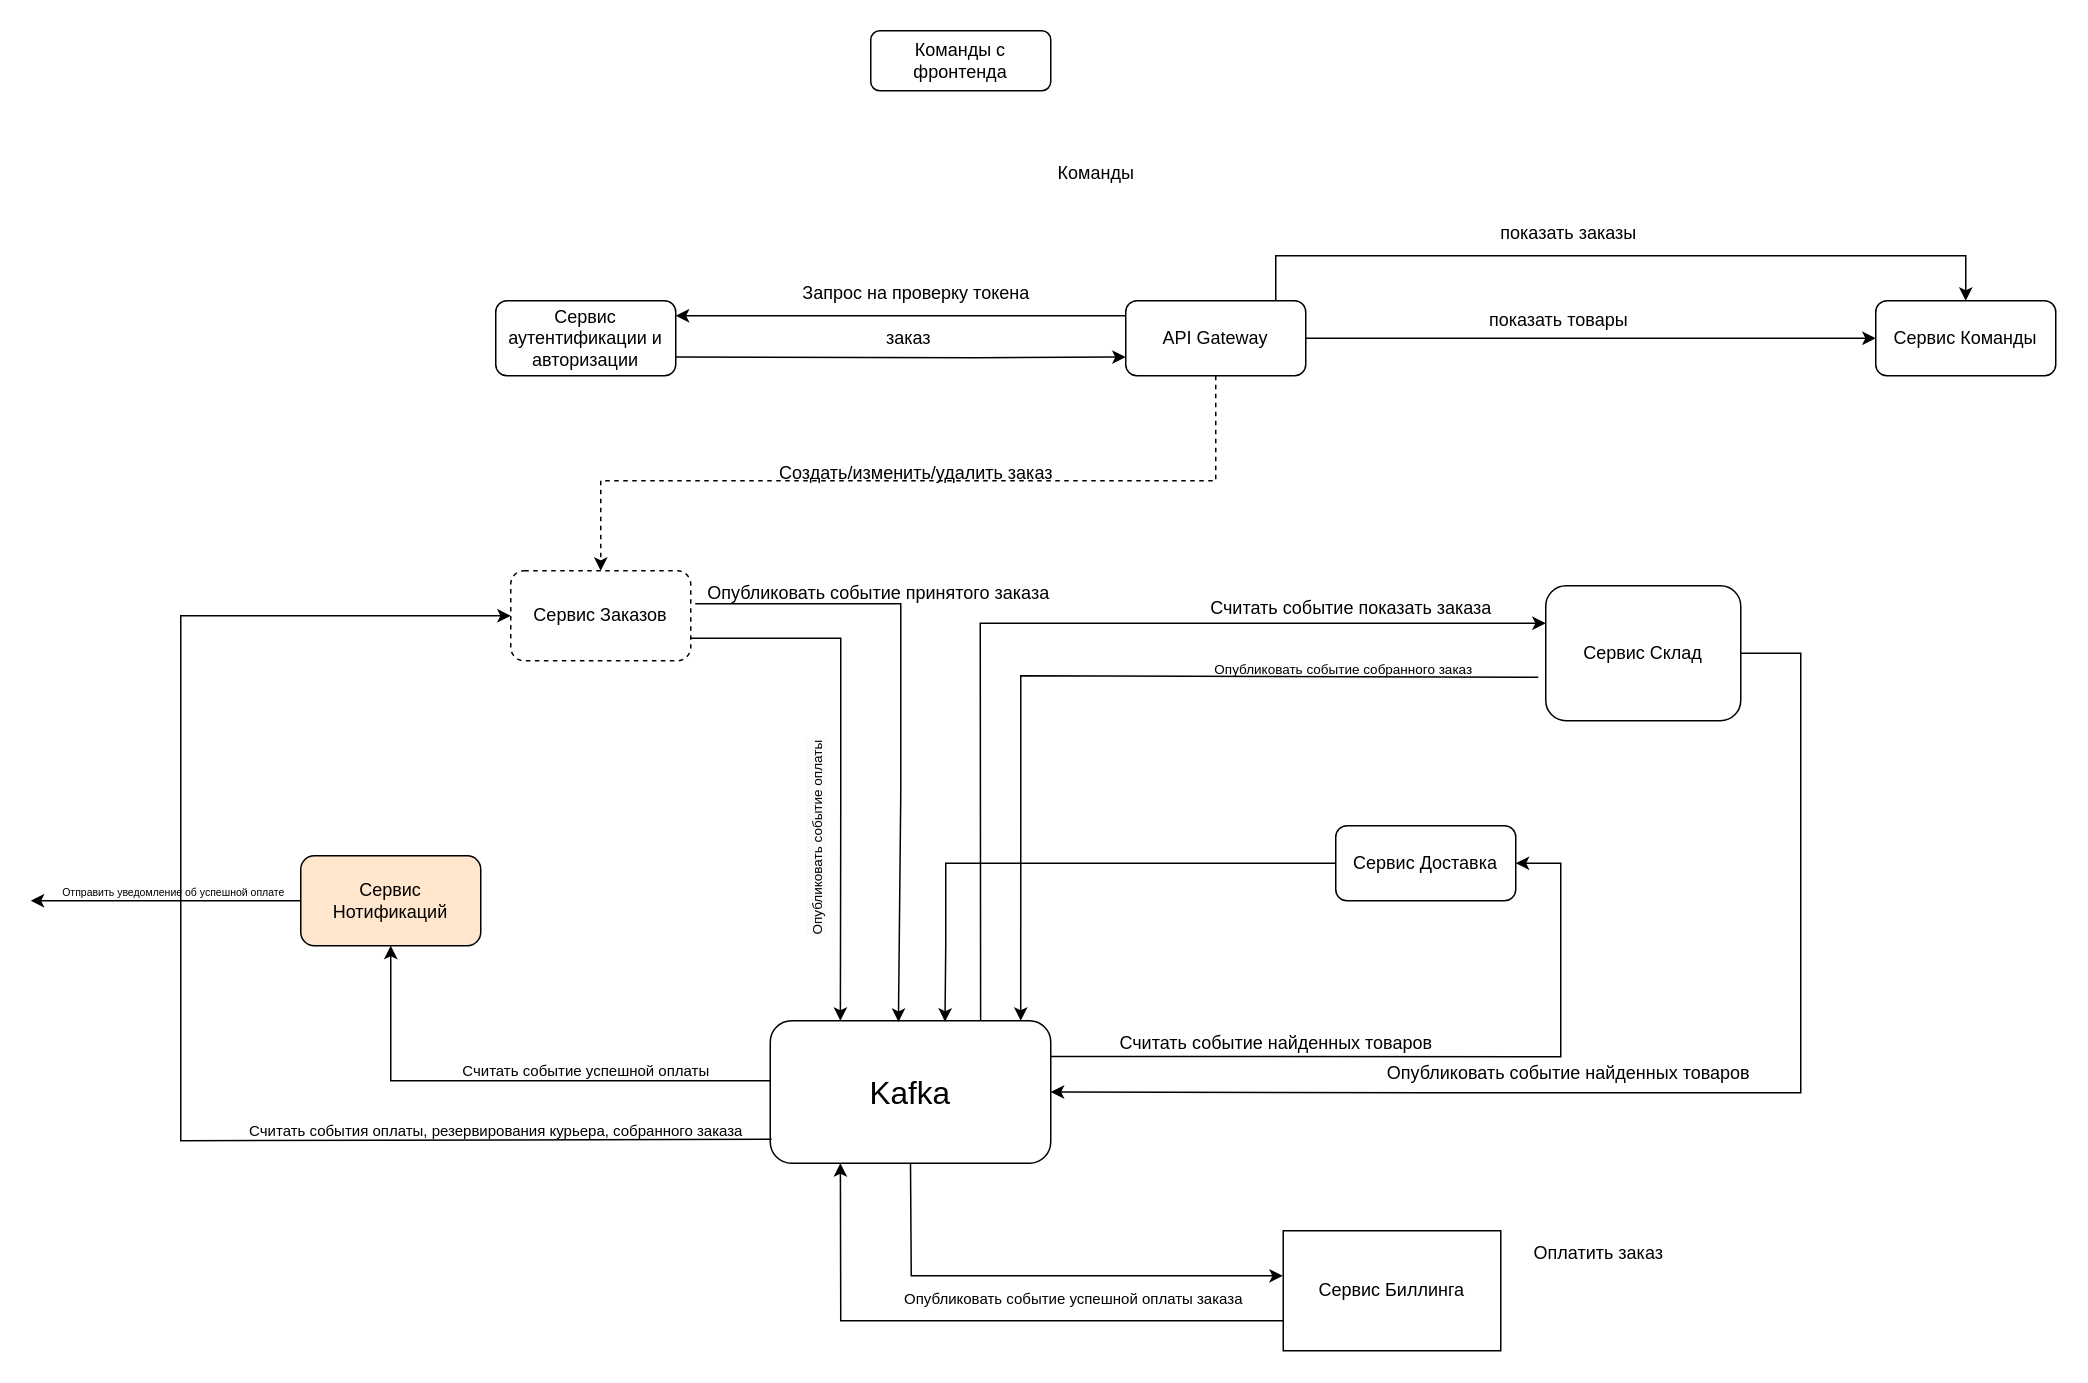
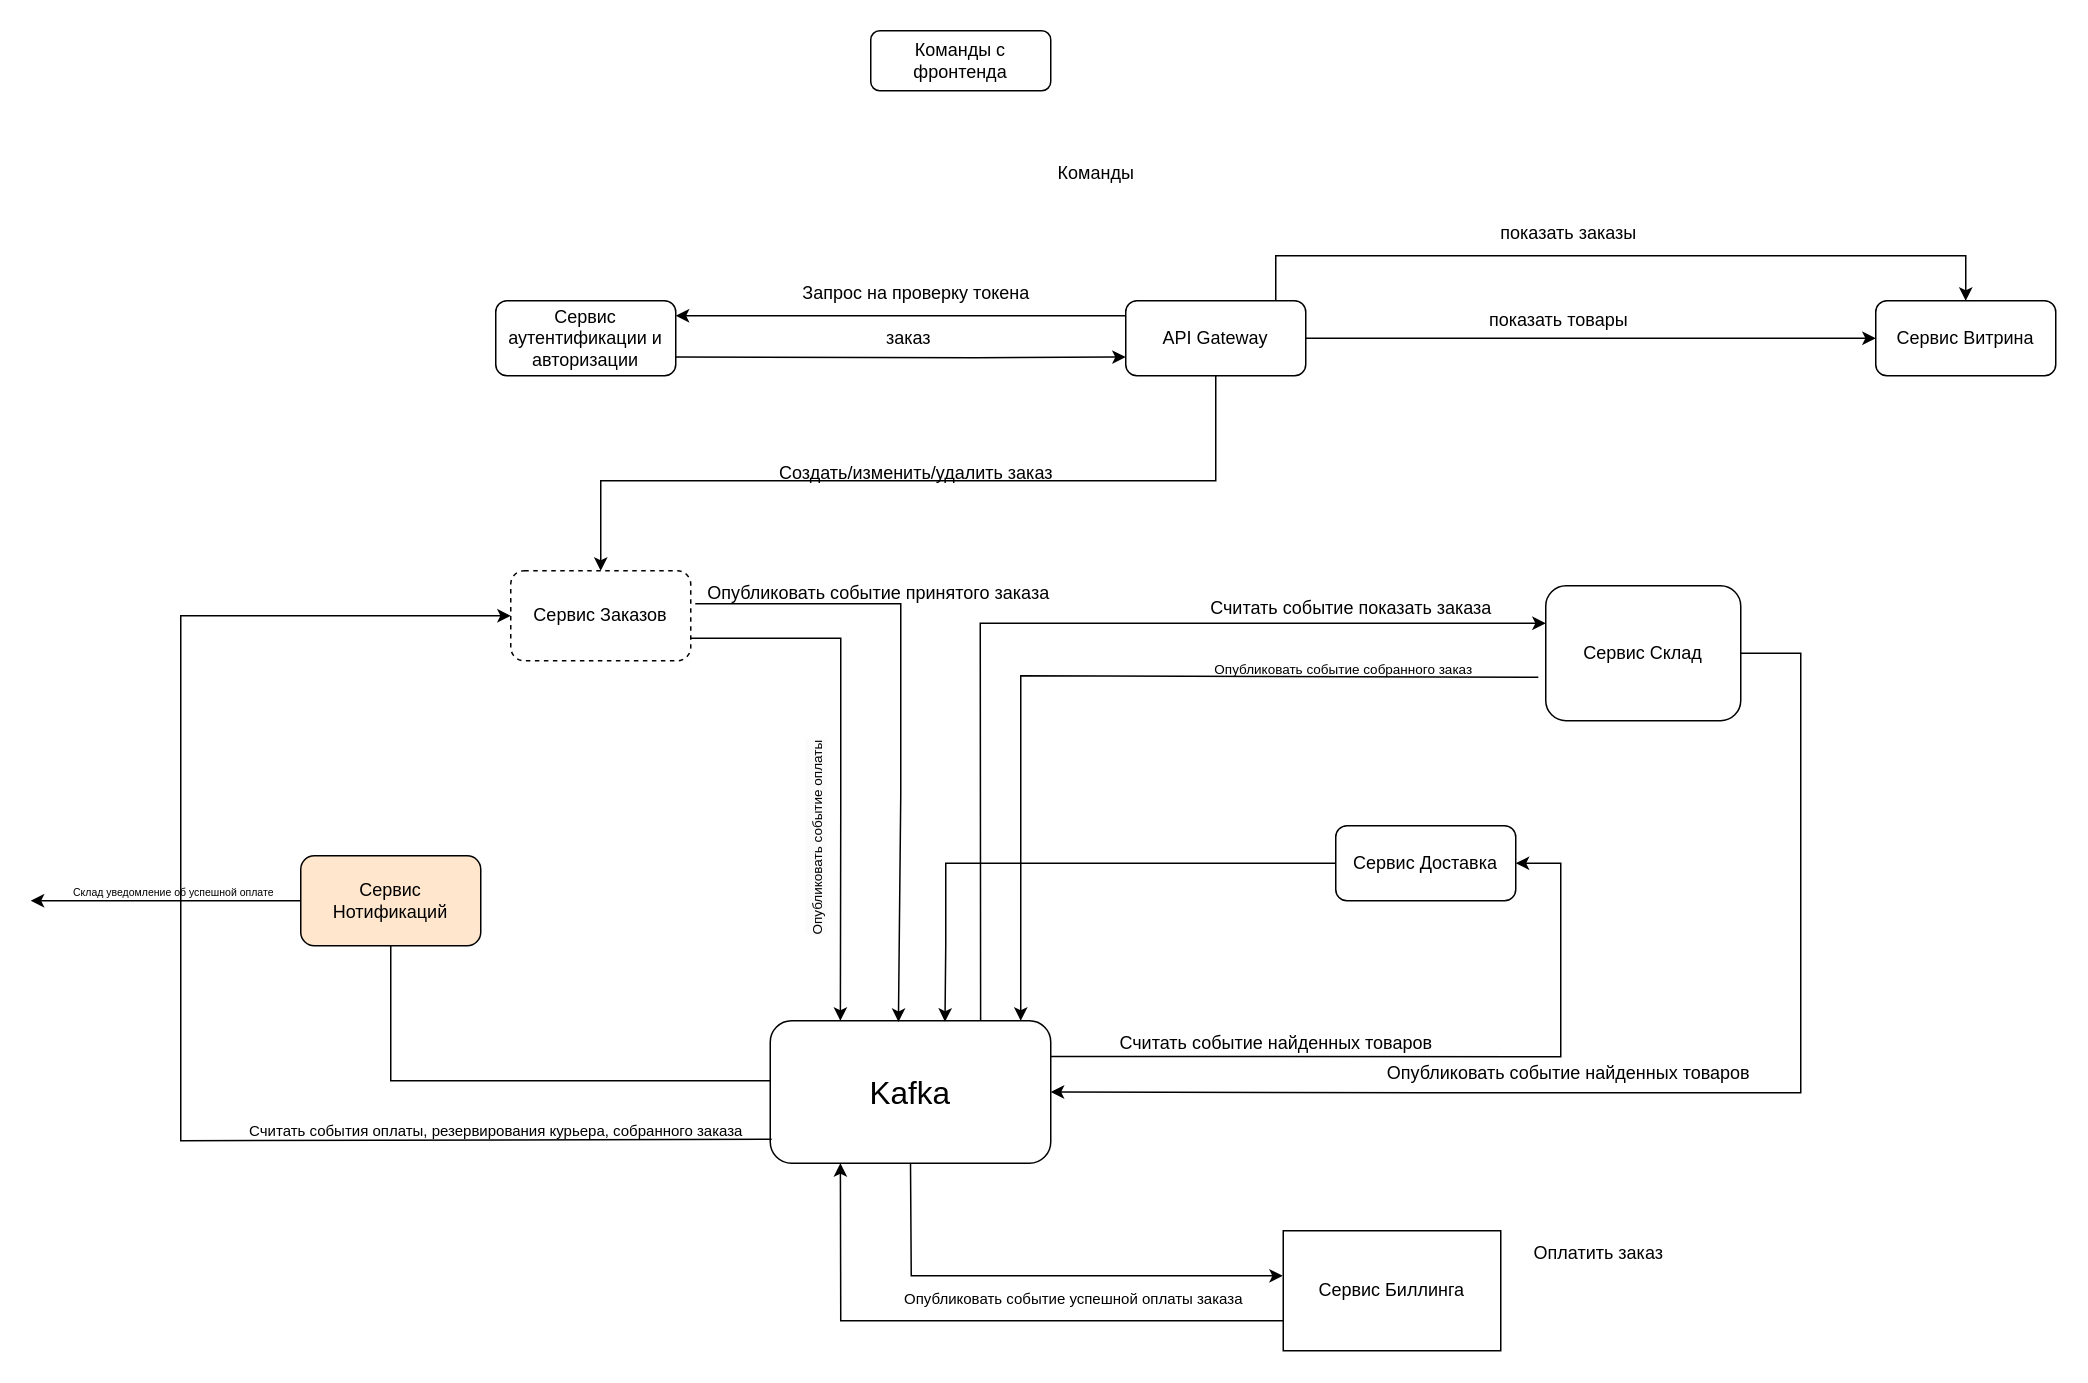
(1966, 338) -> (1966, 338)
(920, 481) -> (920, 481)
(174, 890) -> (174, 890)
(391, 957) -> (391, 952)
(586, 1070) -> none
